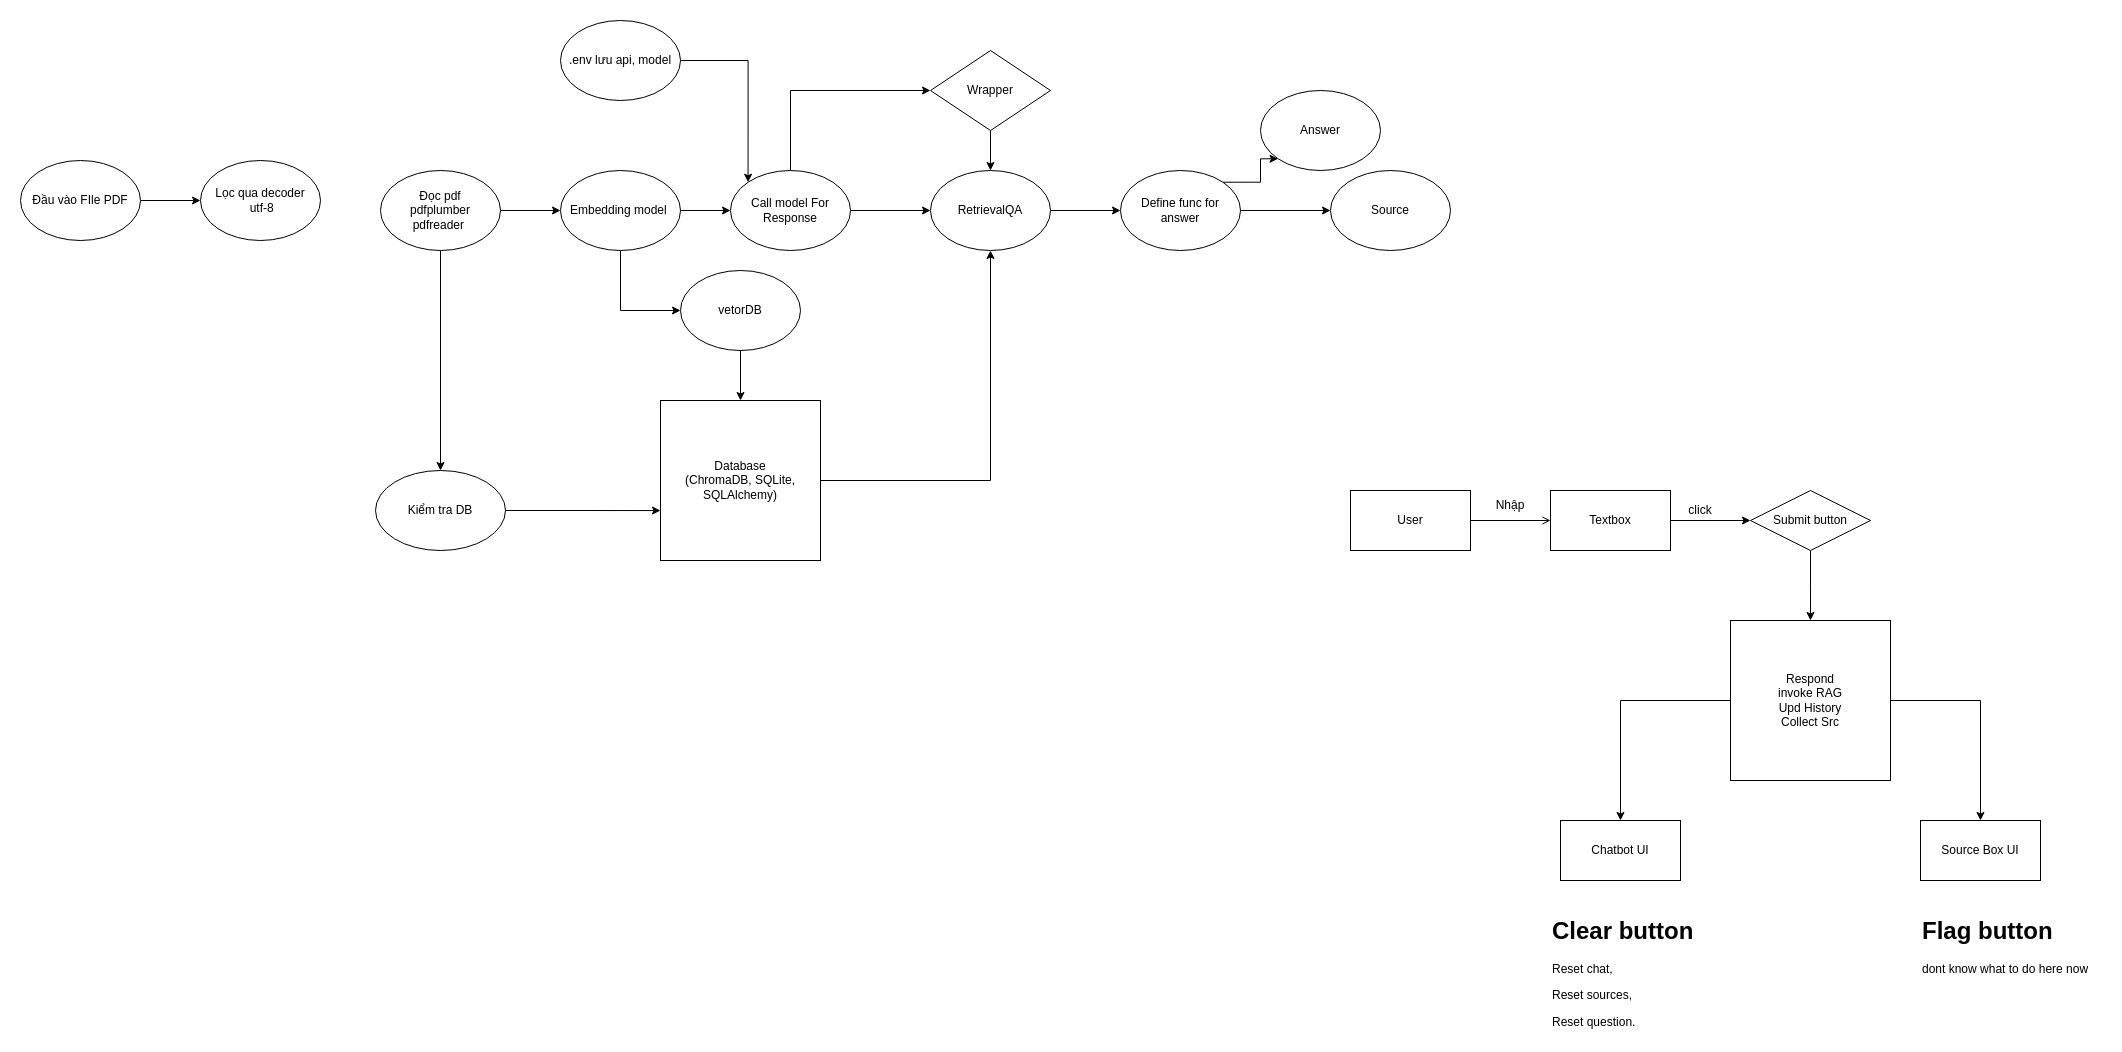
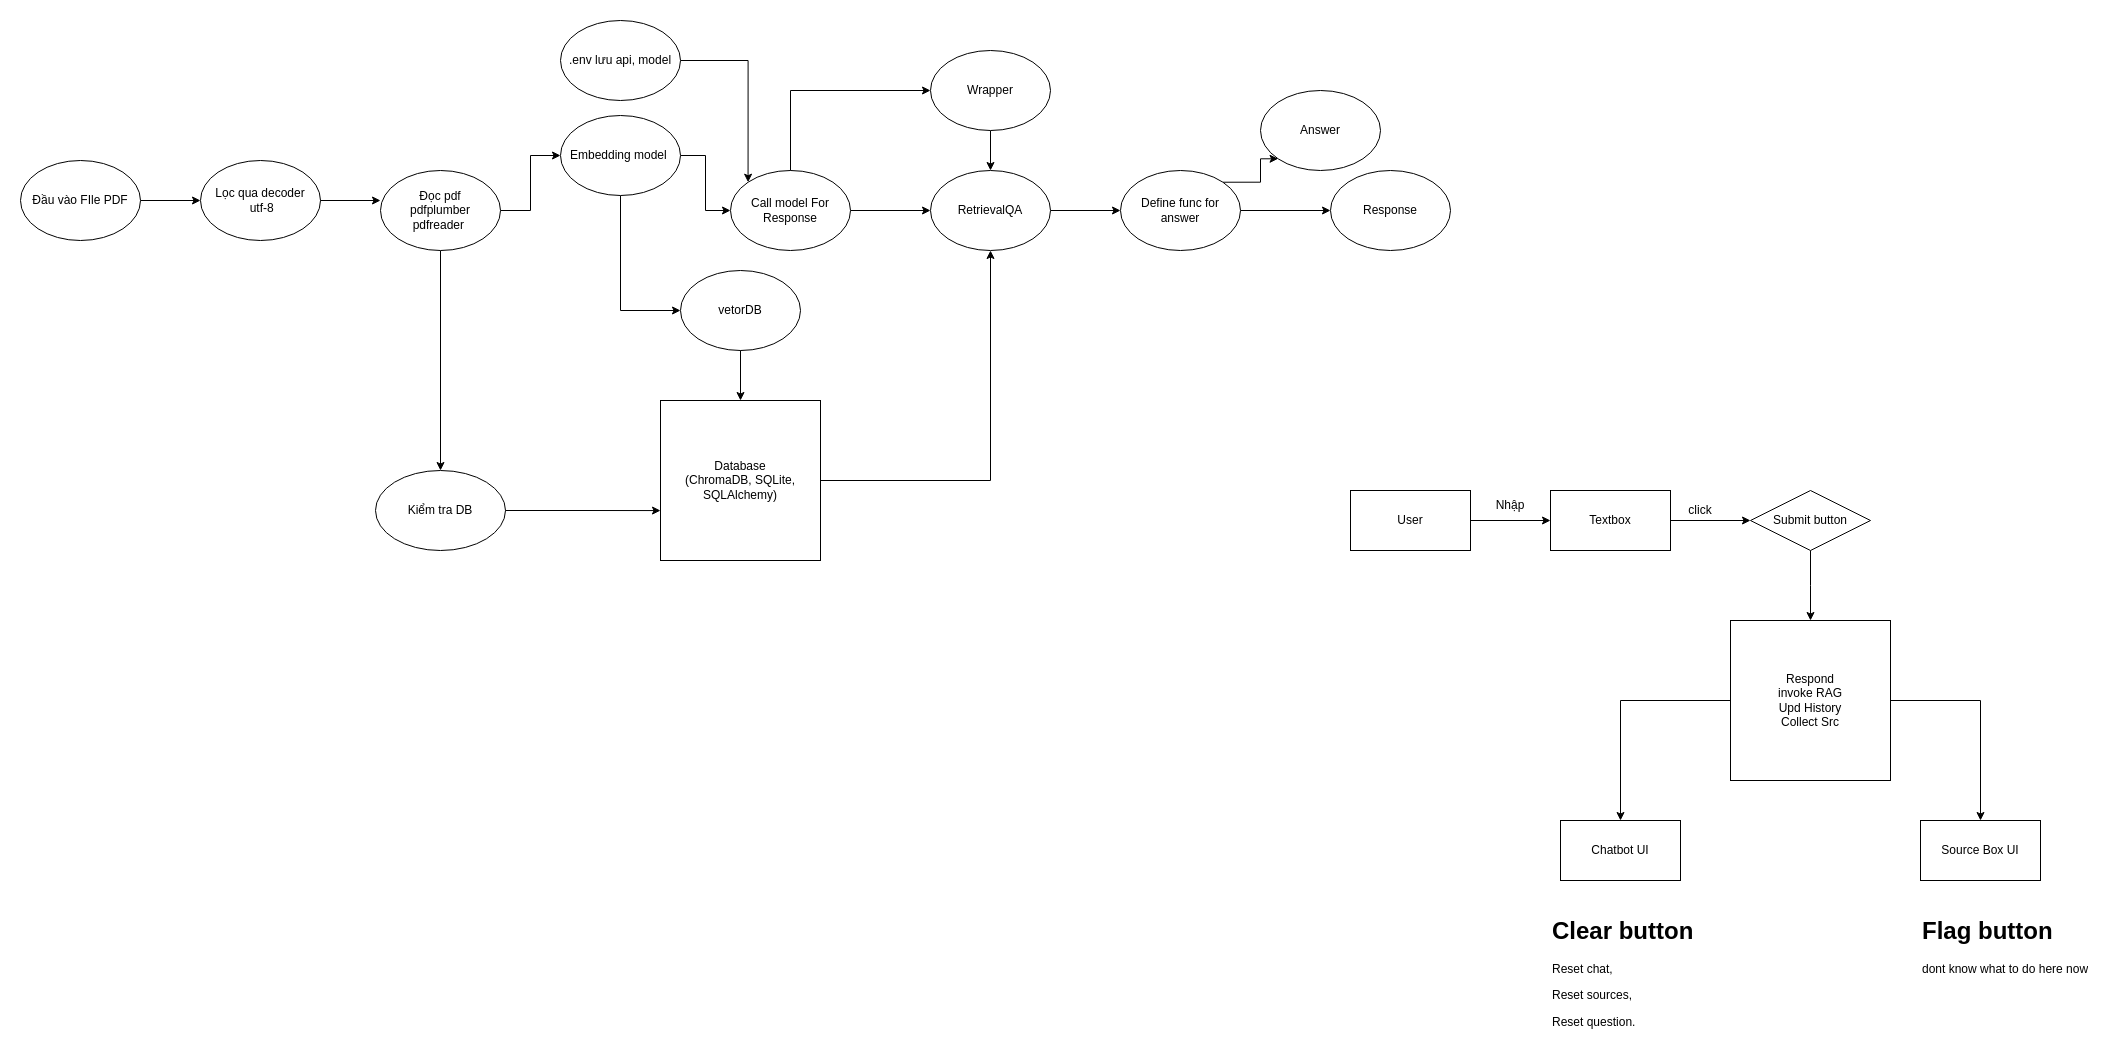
(991, 91) -> (991, 91)
none -> (347, 201)
(621, 211) -> (621, 156)
(1391, 211) -> (1391, 211)
(1544, 521) -> (1542, 521)
